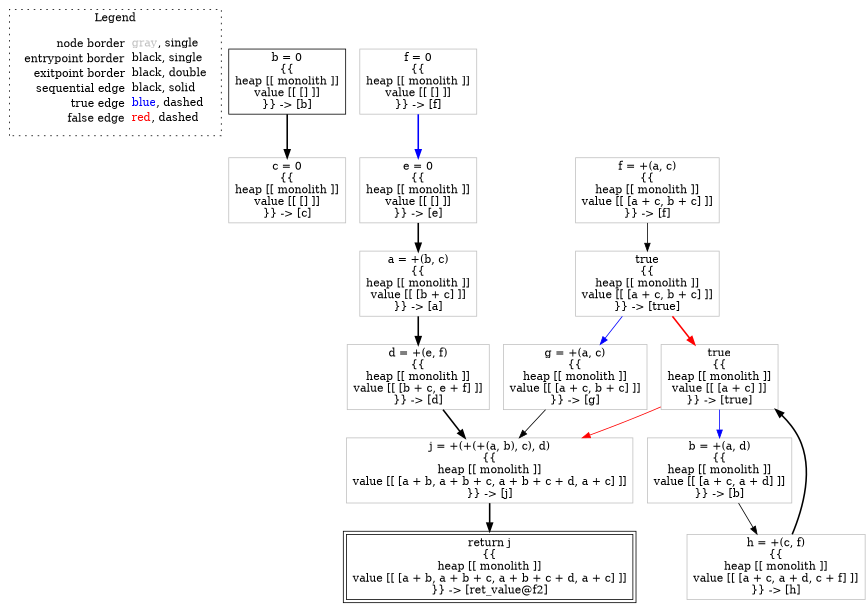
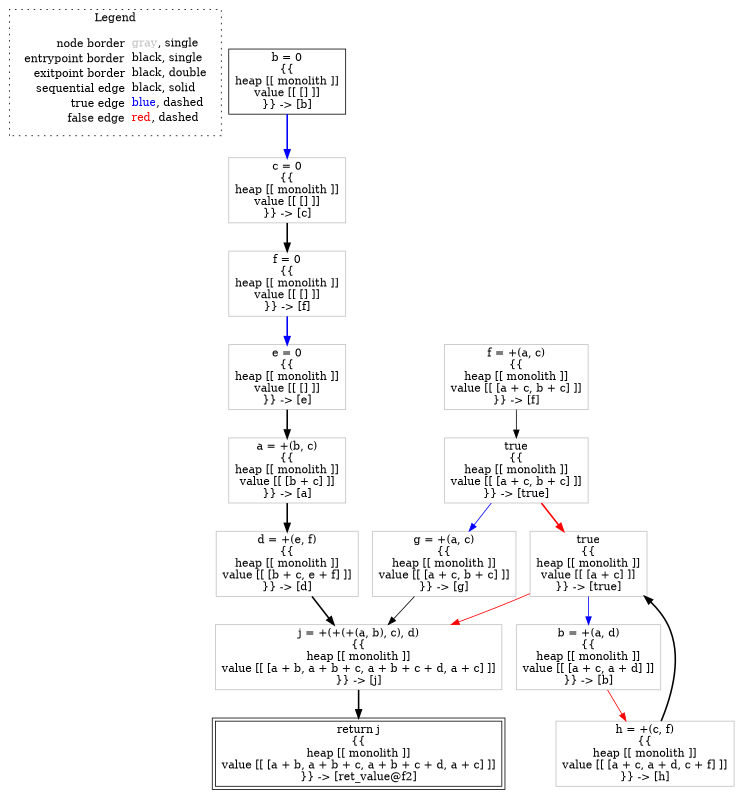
(287, 132) -> (287, 132)
none -> (287, 233)
(746, 515) -> (615, 702)
